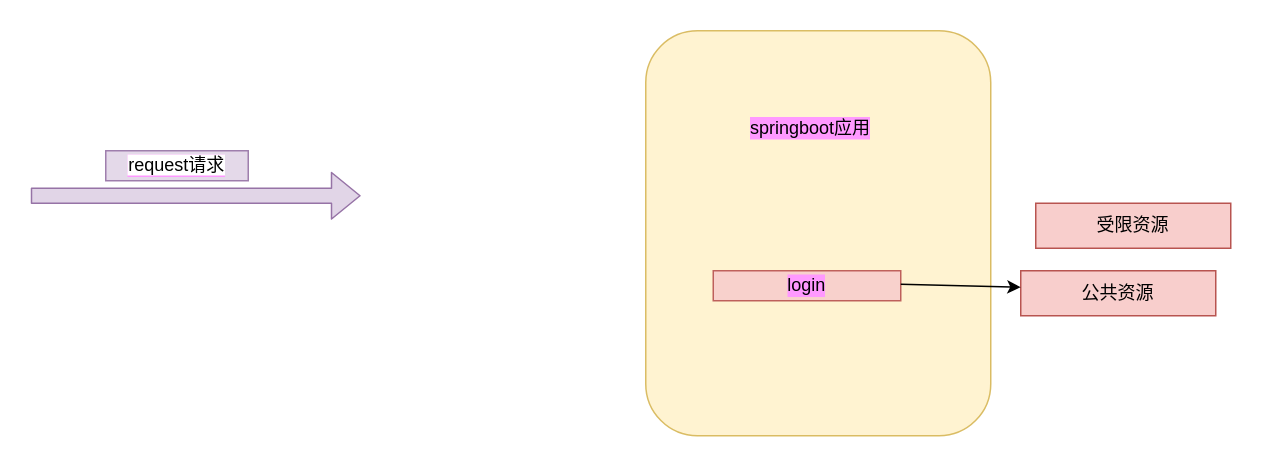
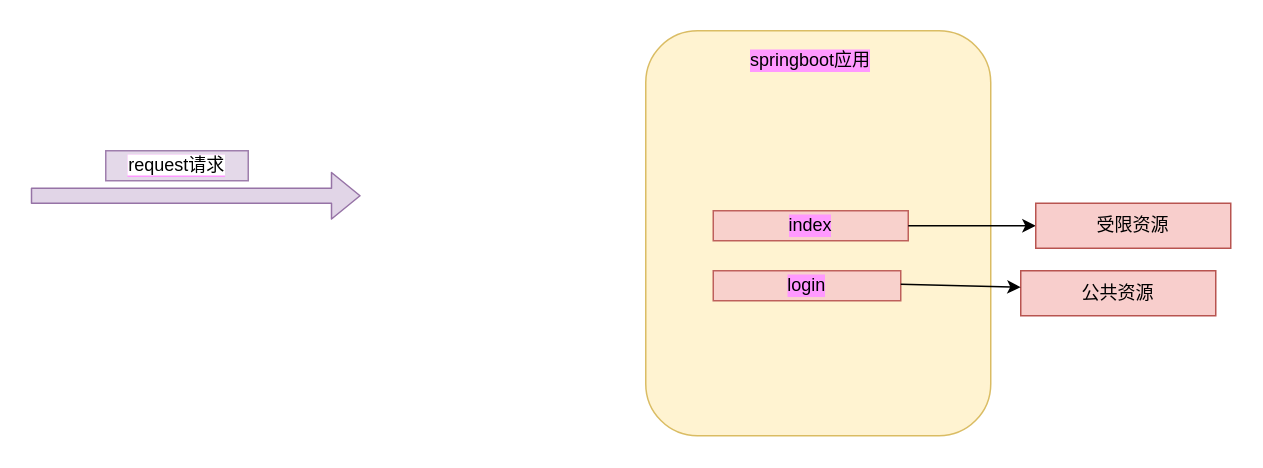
(811, 128) -> (811, 61)
none -> (811, 226)
none -> (967, 226)
